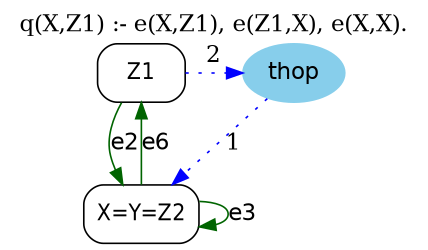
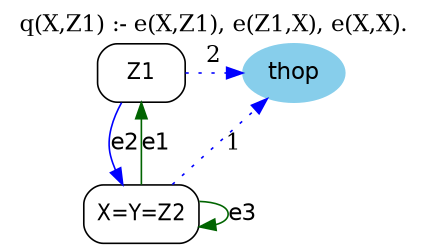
(110, 136) -> (110, 136)
(226, 136) -> (214, 147)
(156, 144) -> (156, 144)
